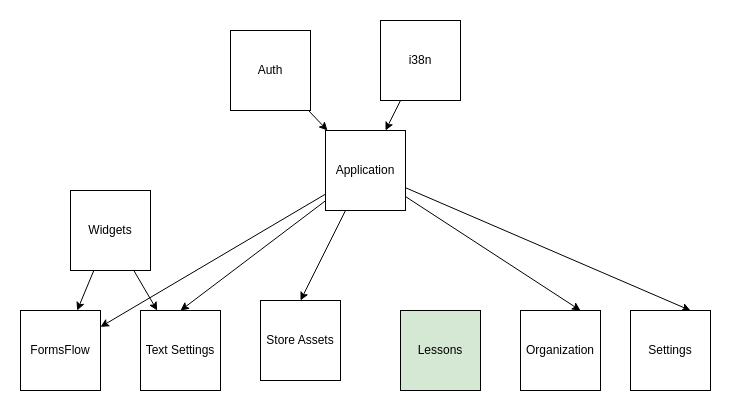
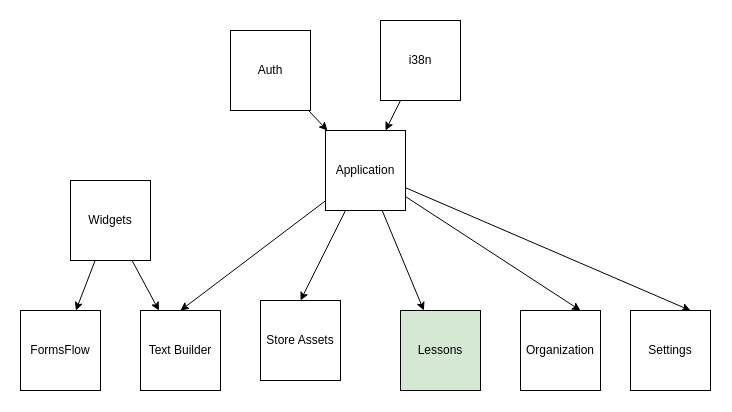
(111, 231) -> (111, 221)
(216, 259) -> (402, 257)
(181, 351) -> (181, 351)
